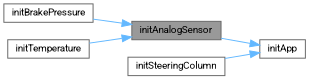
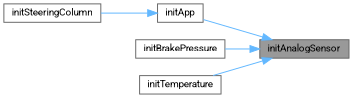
(236, 41) -> (233, 28)
